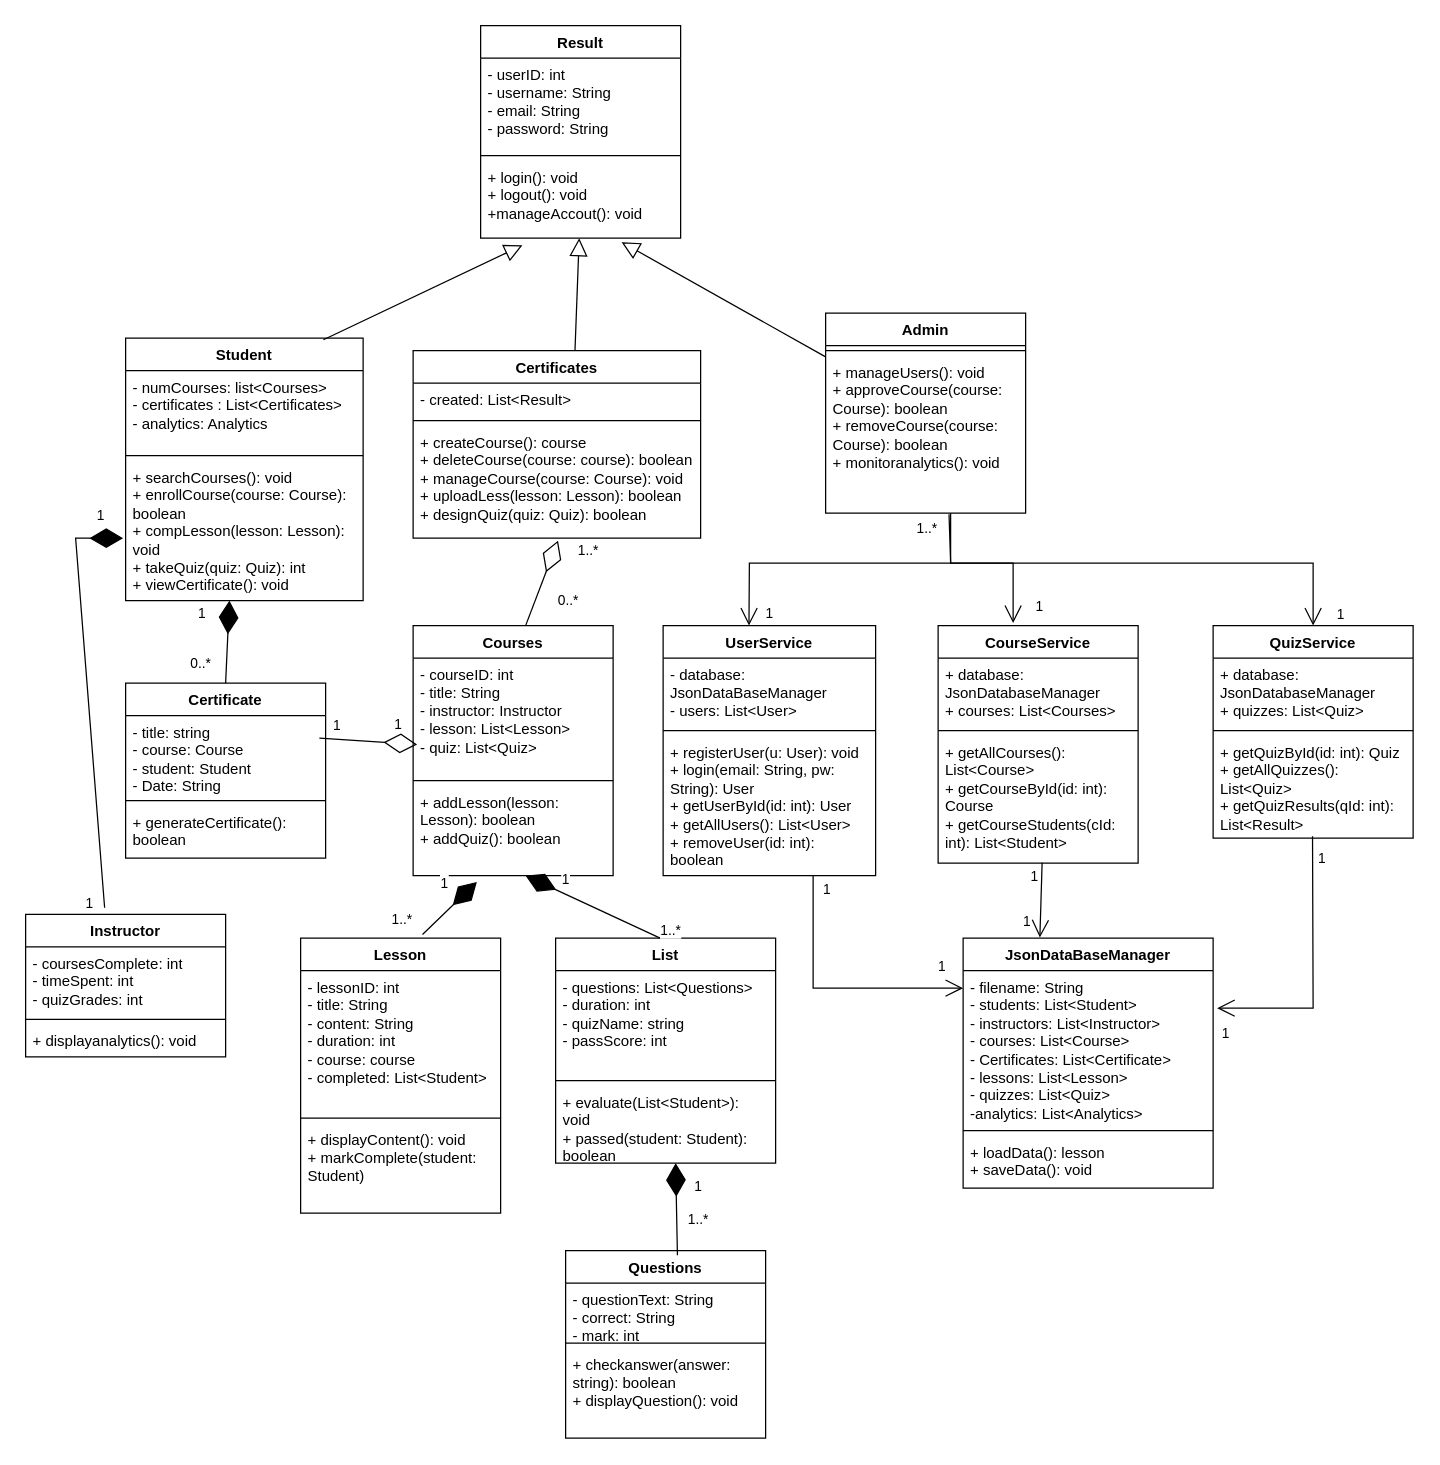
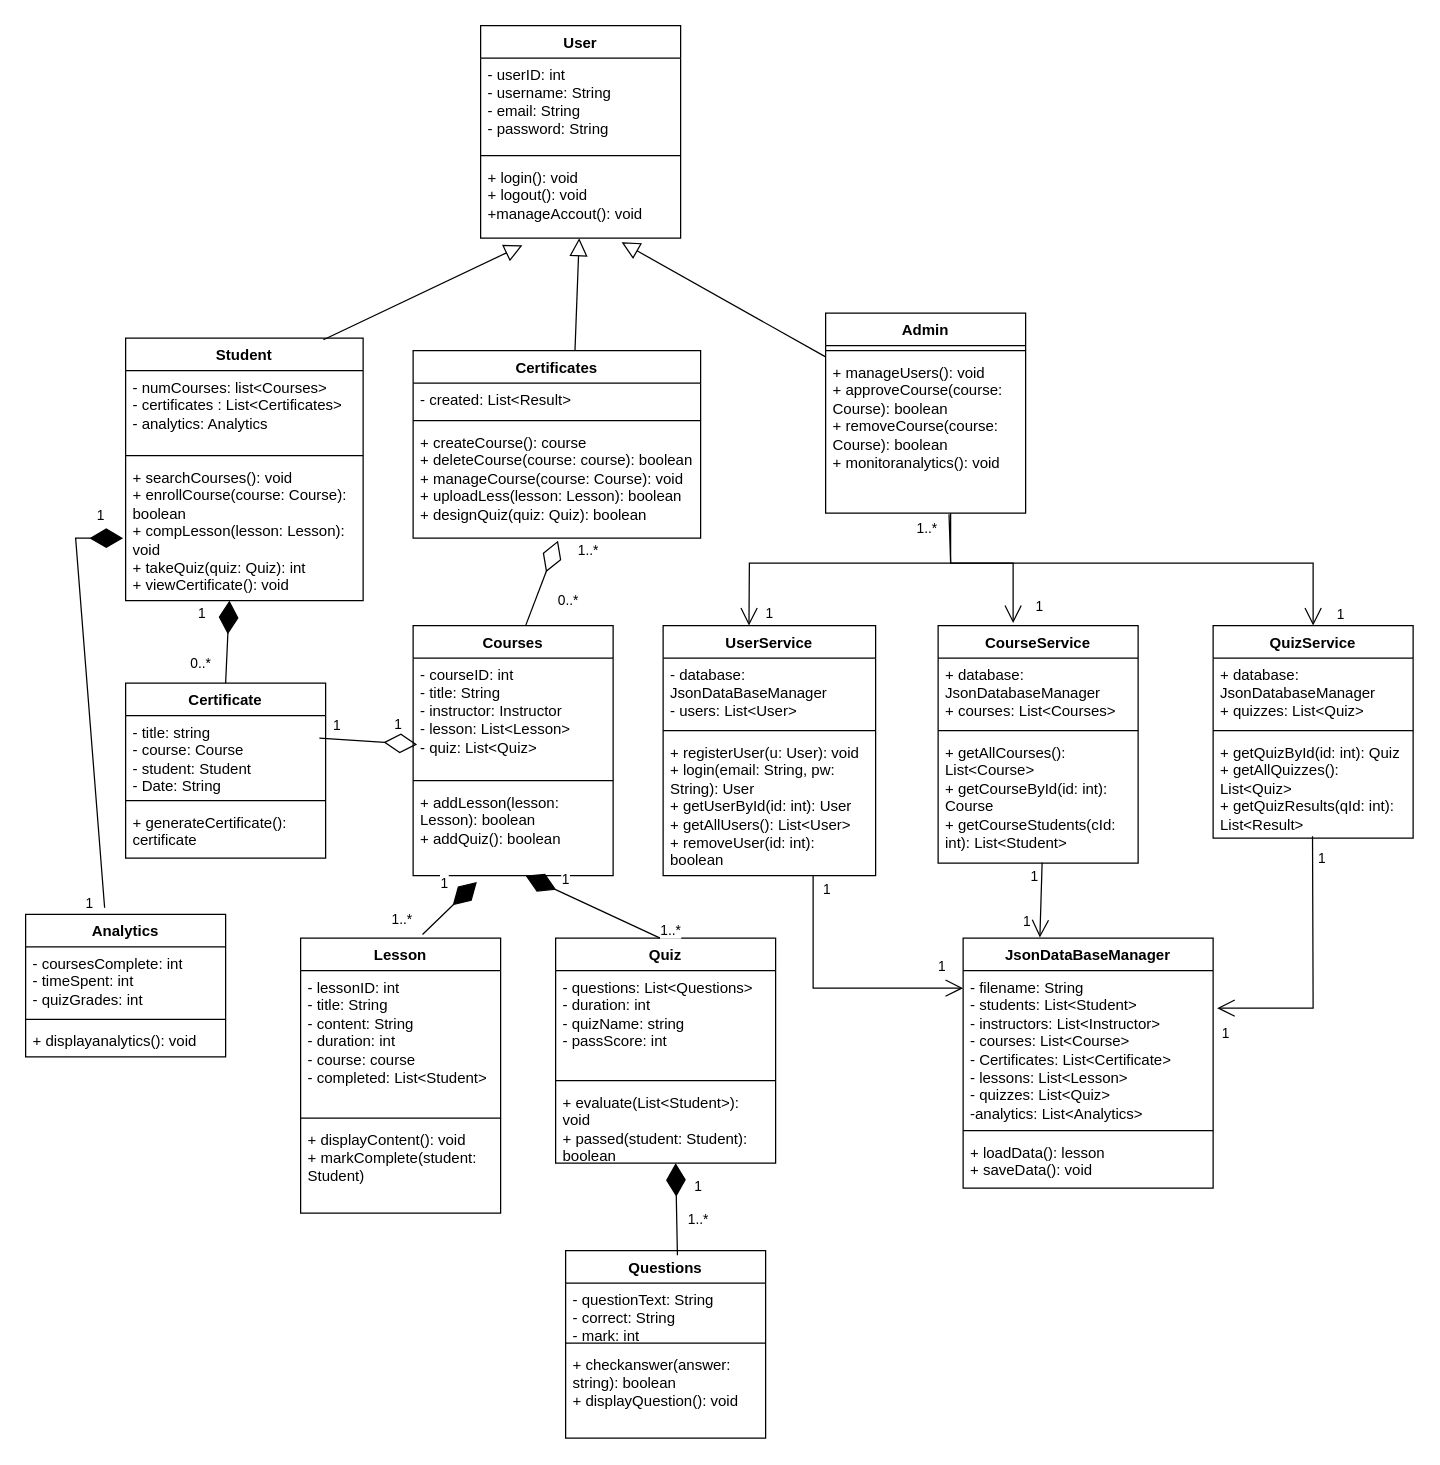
(581, 43) -> (581, 43)
(227, 832) -> (227, 832)
(126, 932) -> (126, 932)
(666, 956) -> (666, 956)
